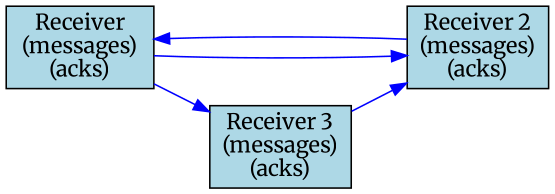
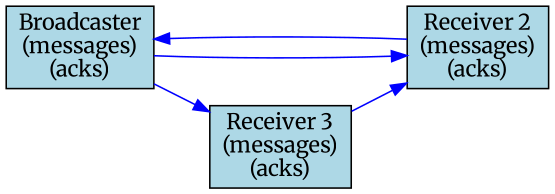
(80, 47) -> (80, 47)
